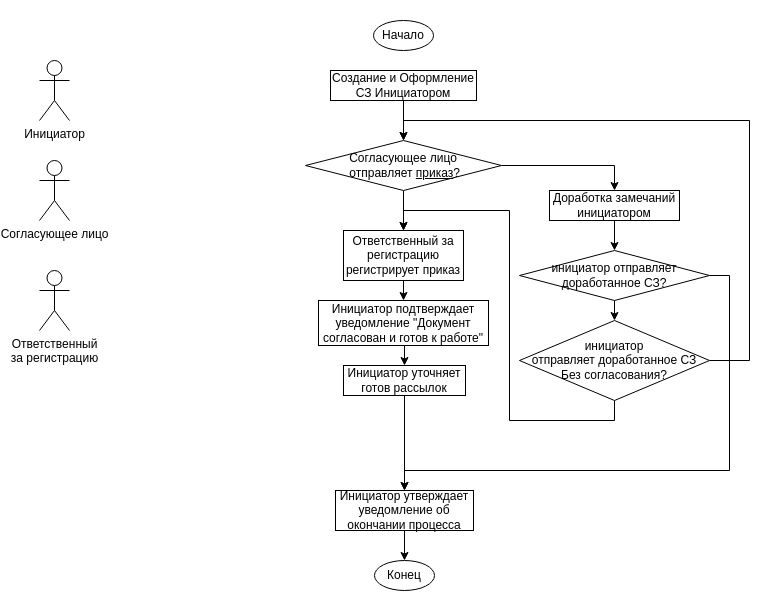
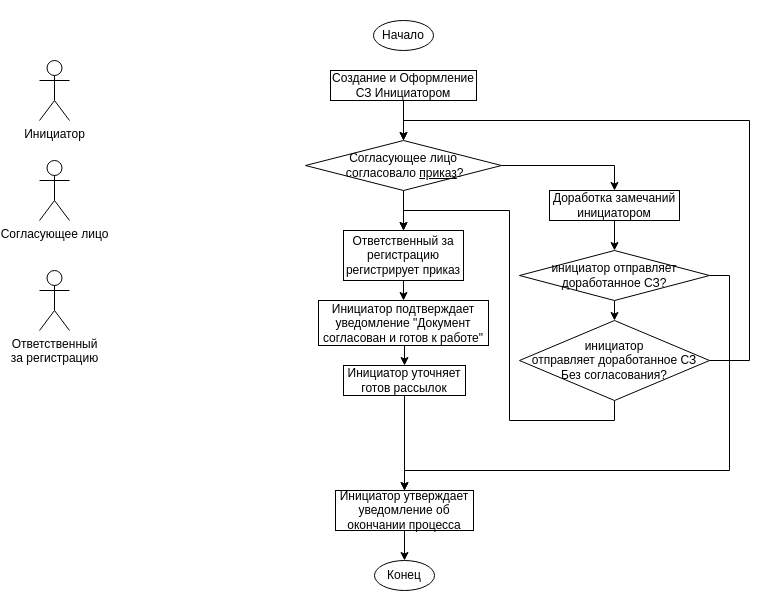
(404, 166) -> (404, 166)
